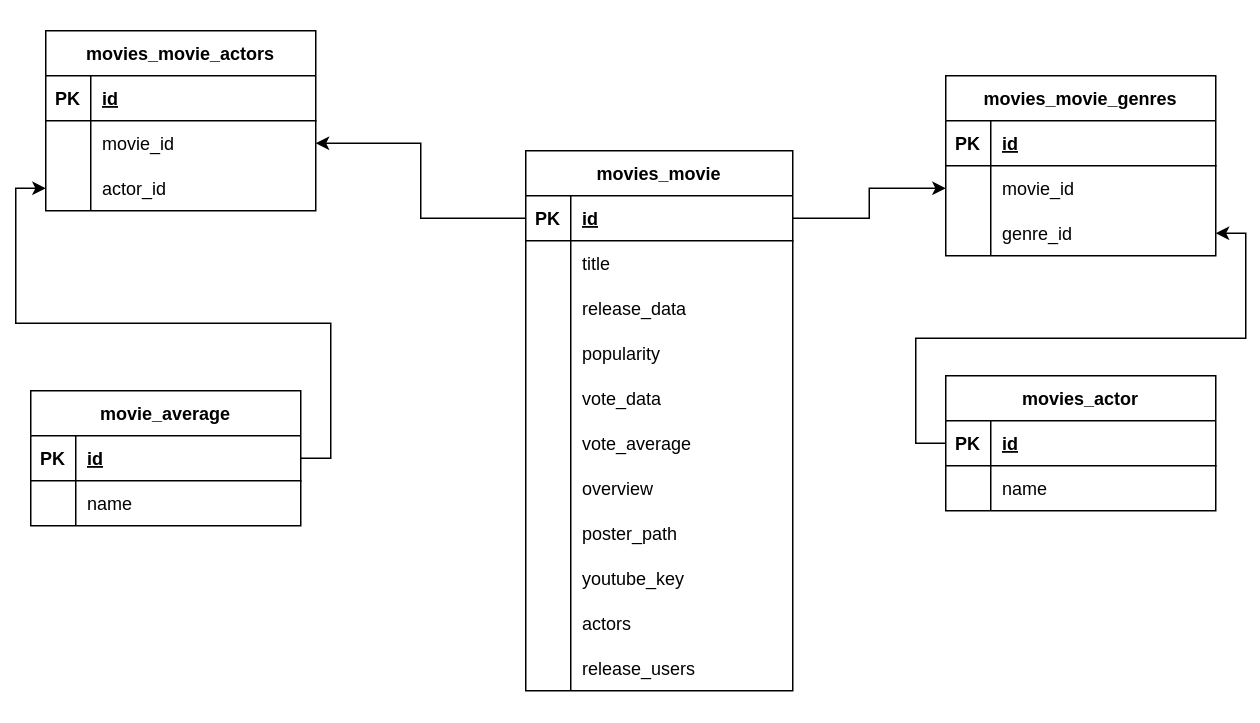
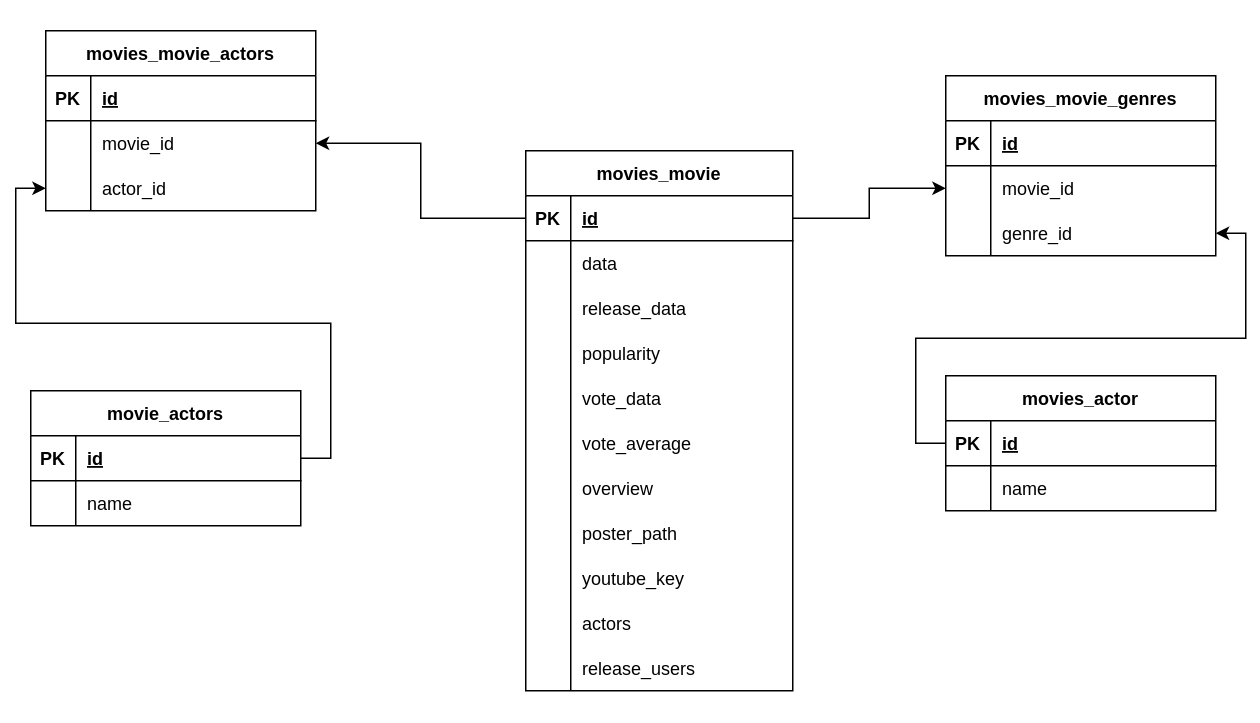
(603, 264) -> (602, 264)
(165, 414) -> (165, 414)
